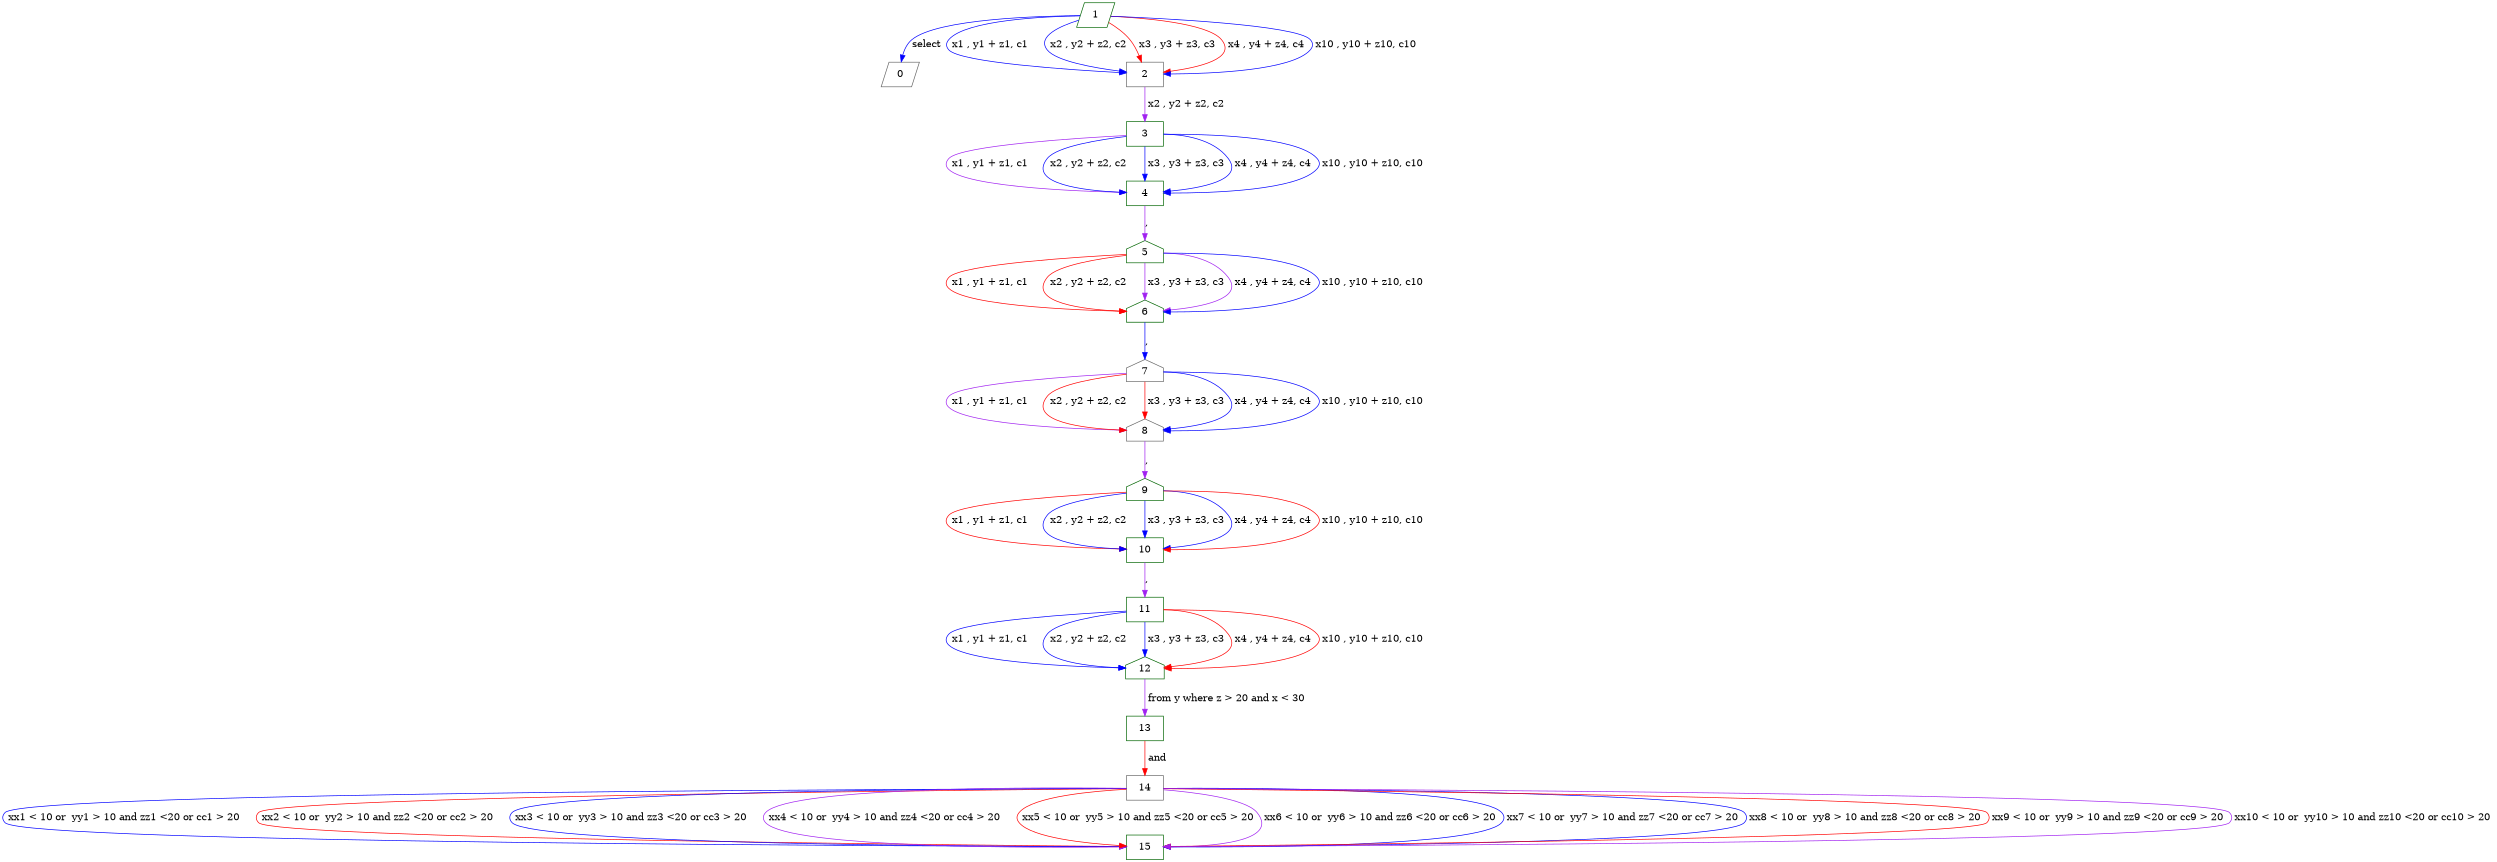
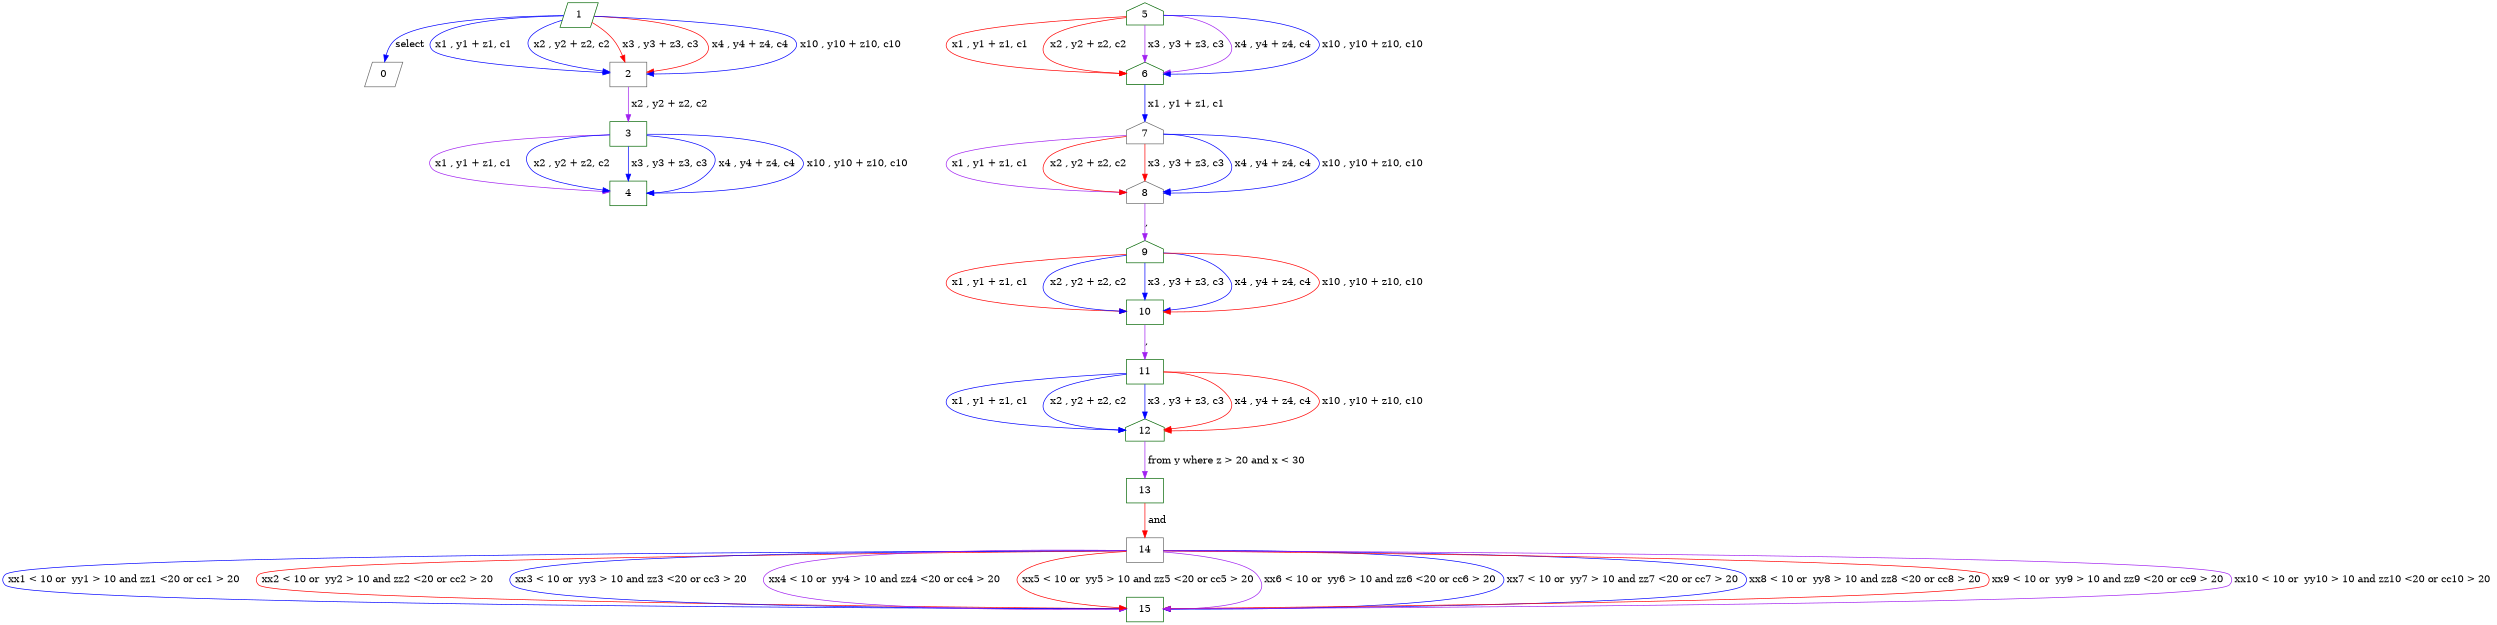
(1145, 220) -> none
(1147, 342) -> (1186, 104)
